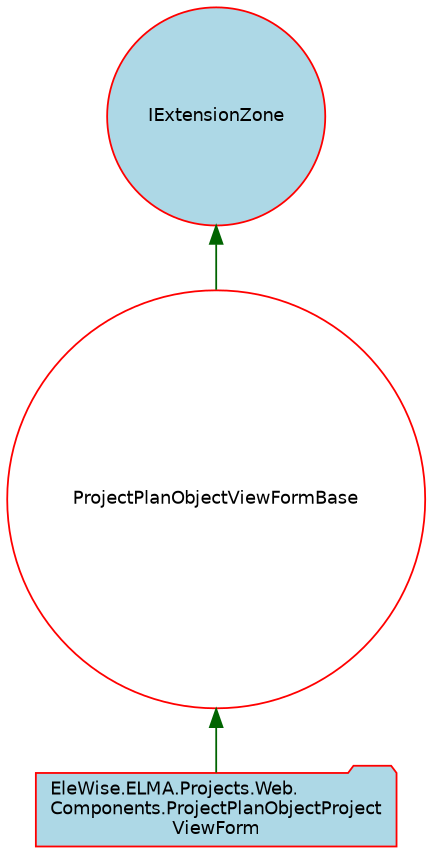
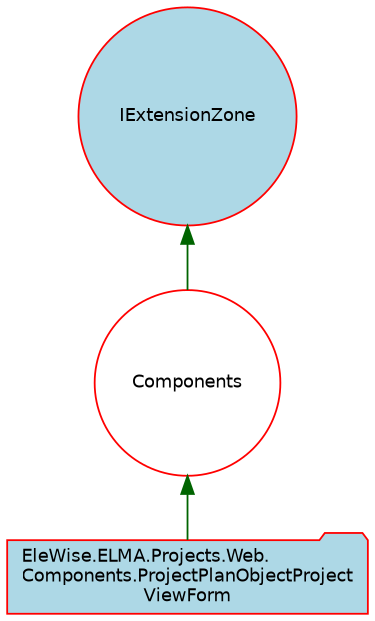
(216, 499) -> (188, 383)
